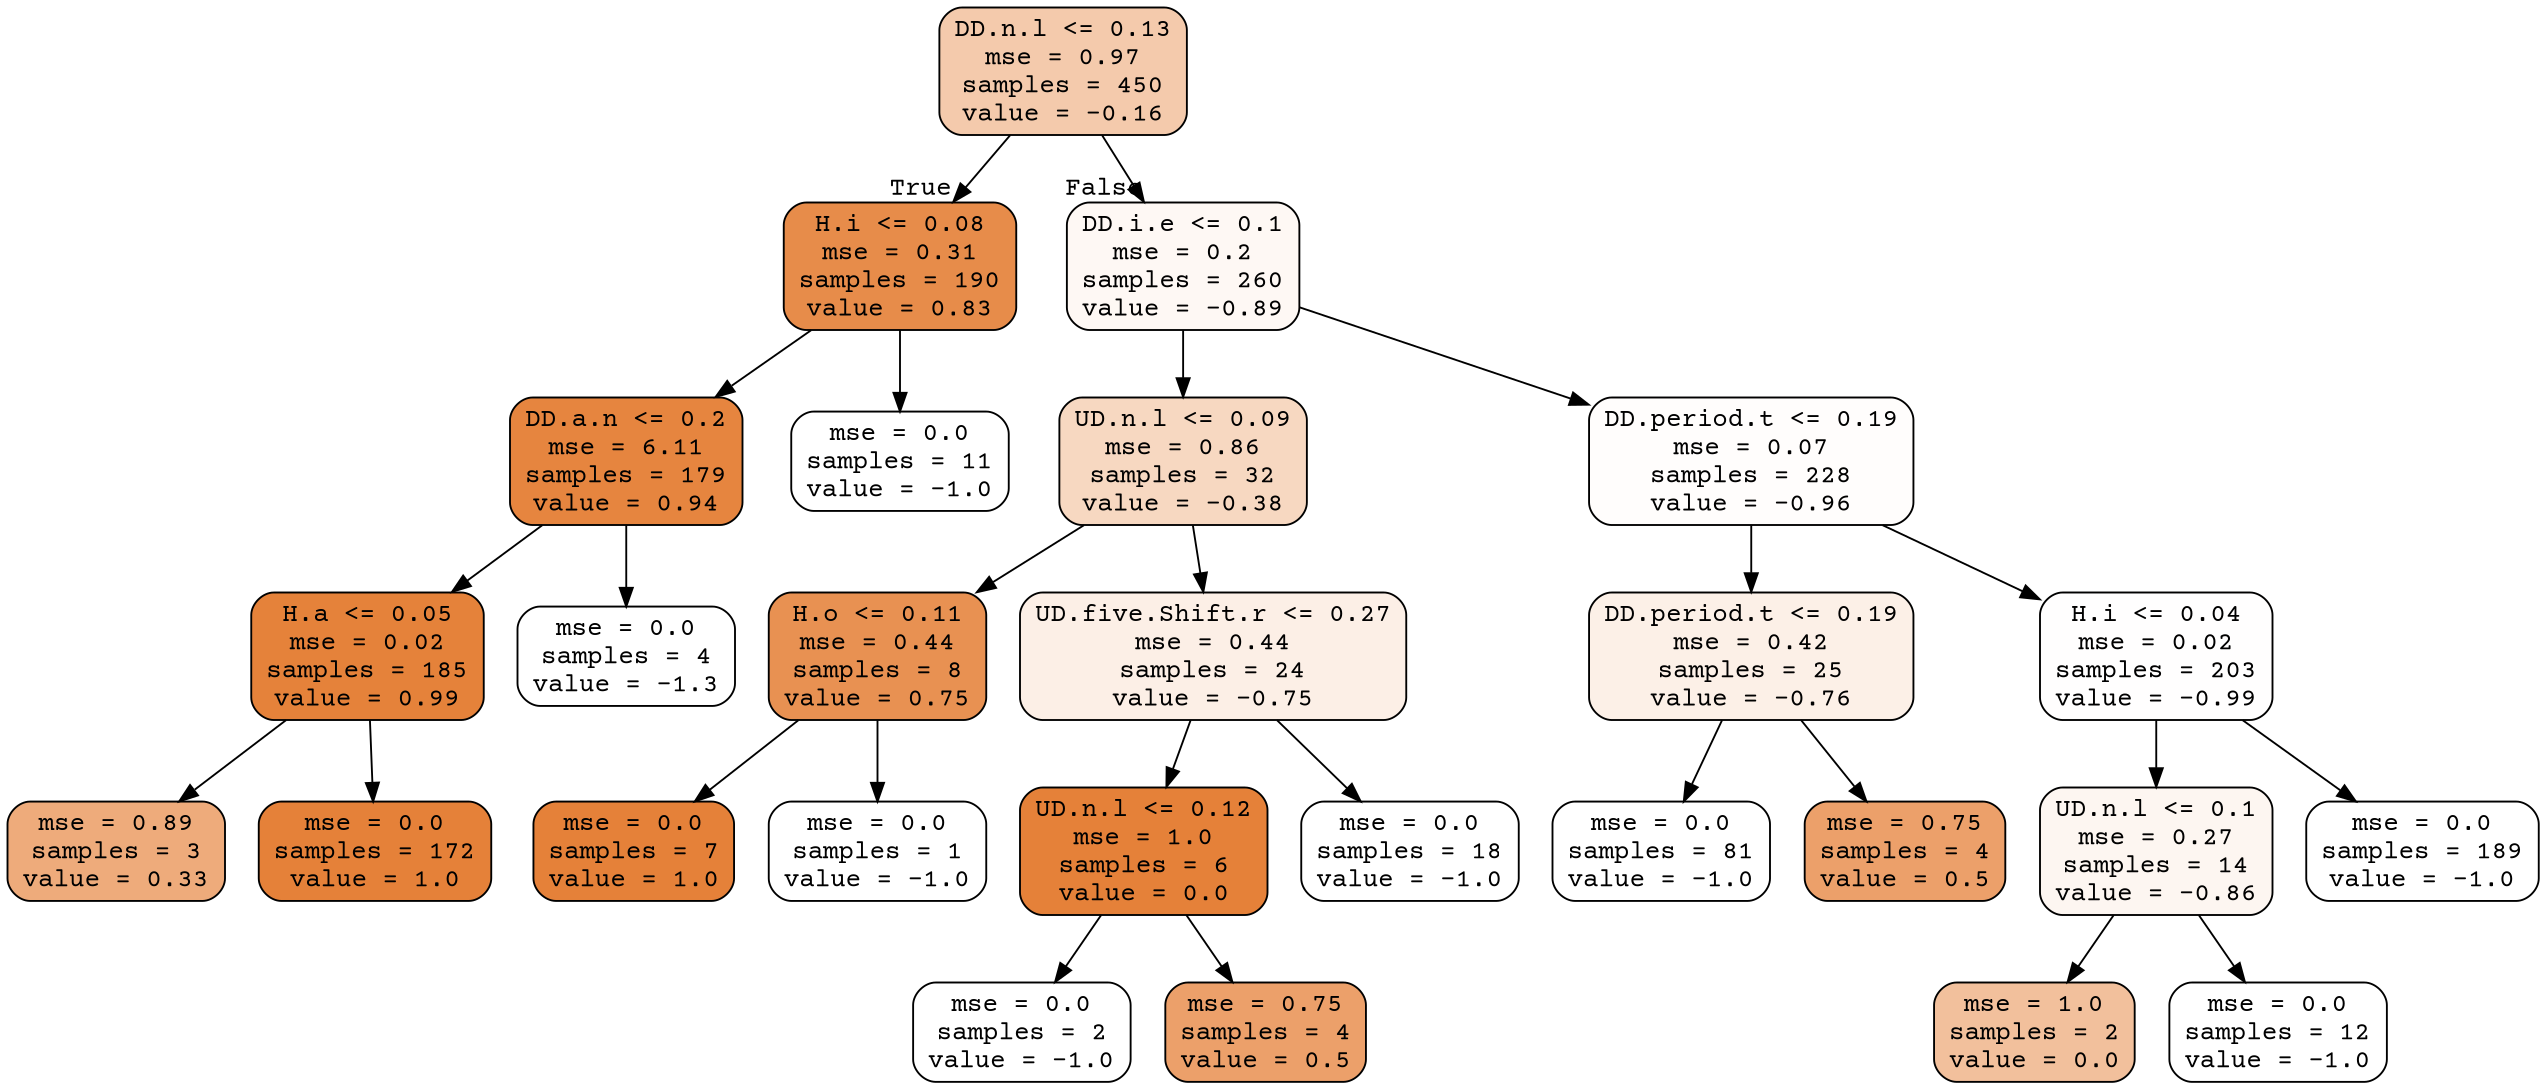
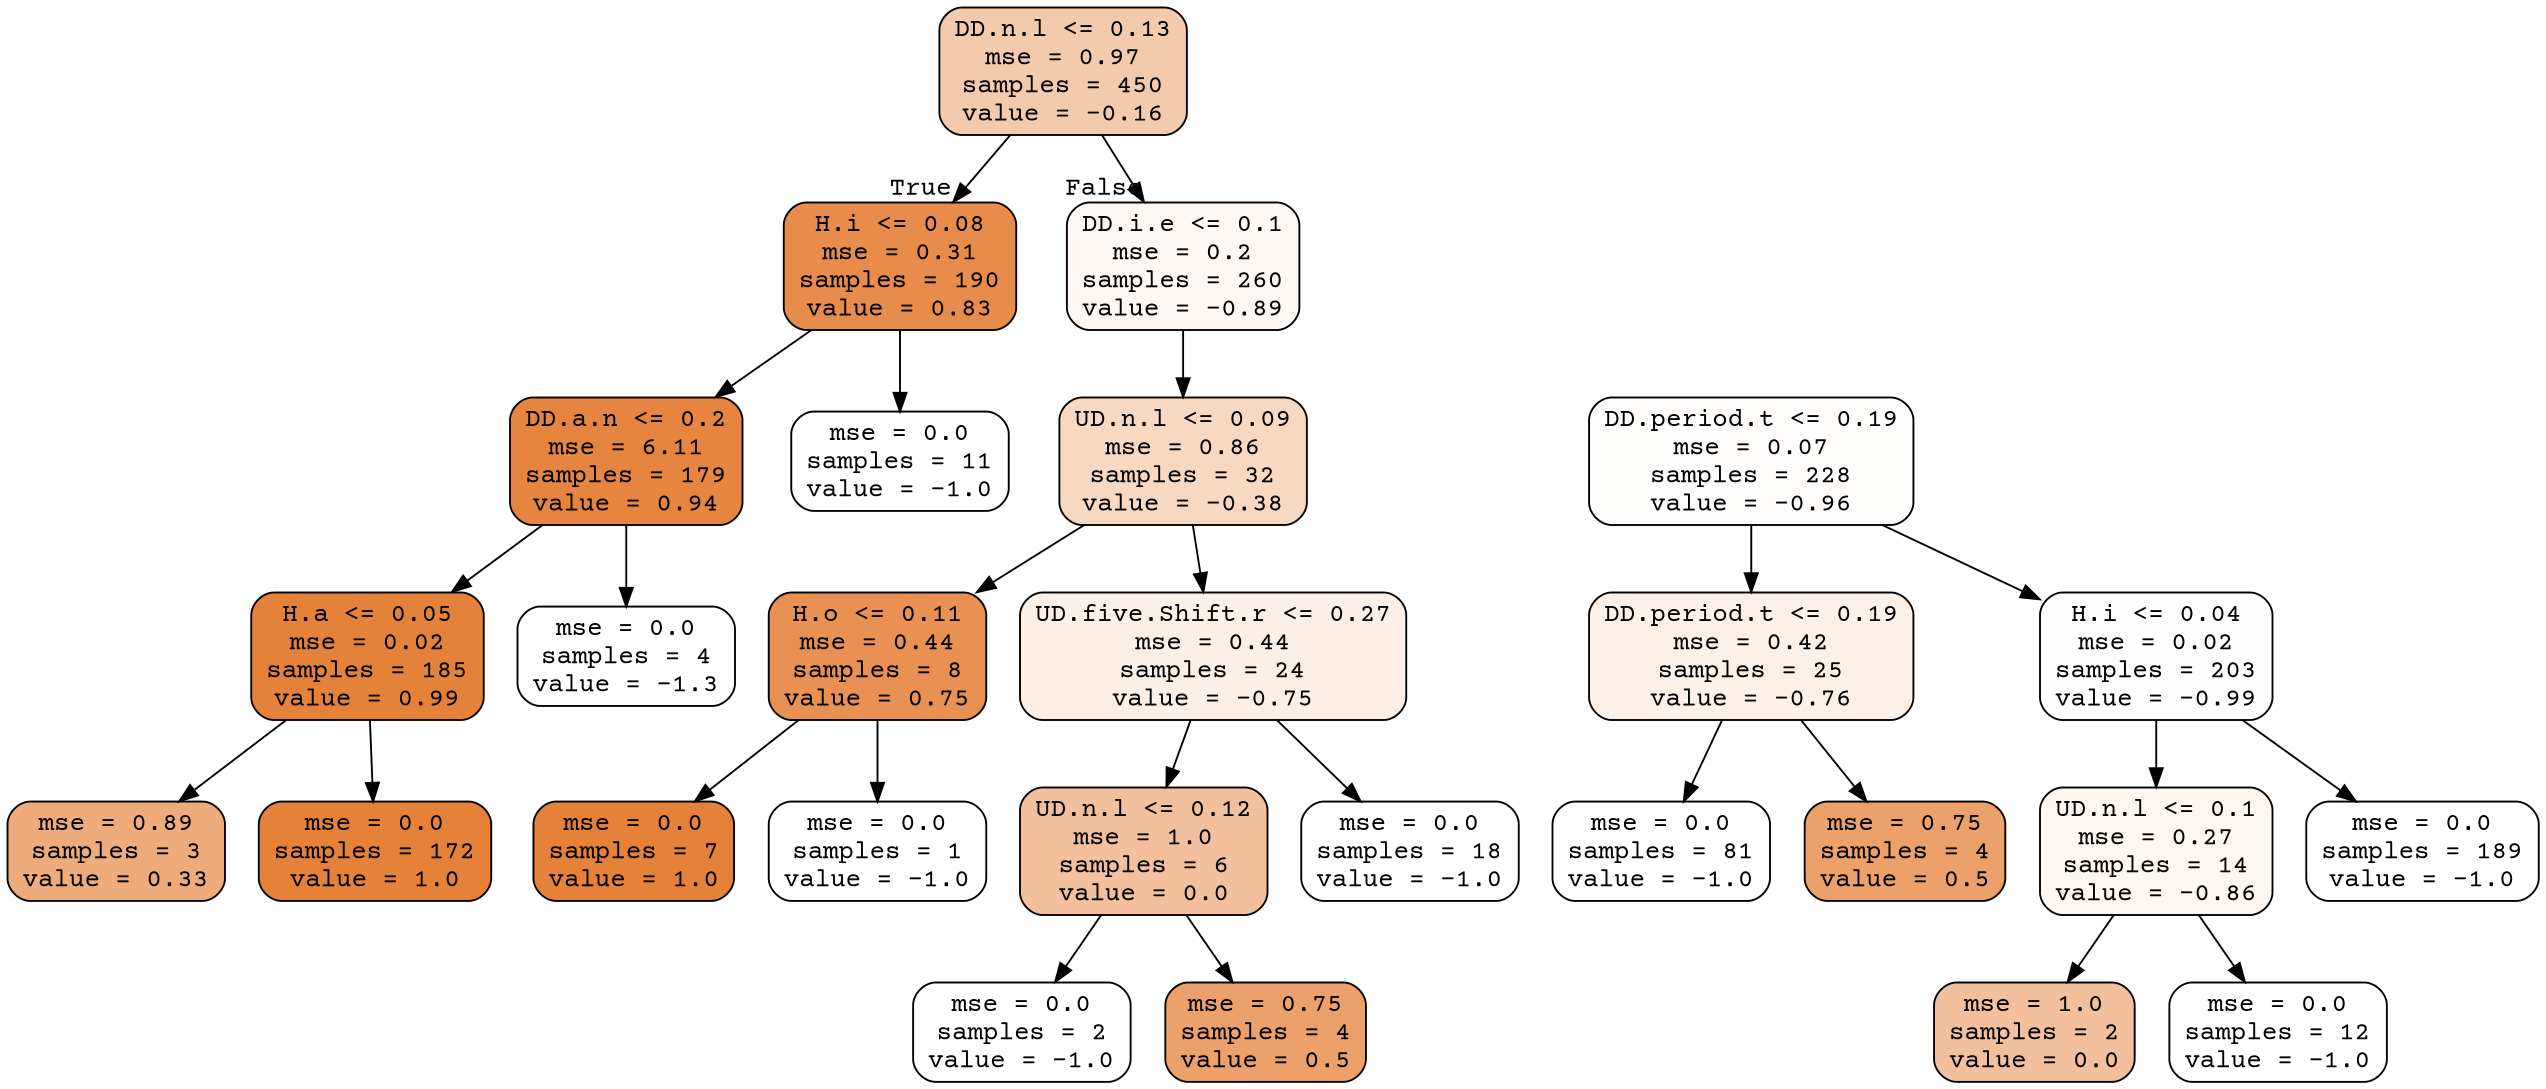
(1435, 353) -> none
(1144, 851) -> (1144, 851)
